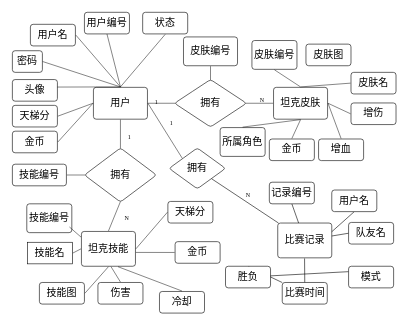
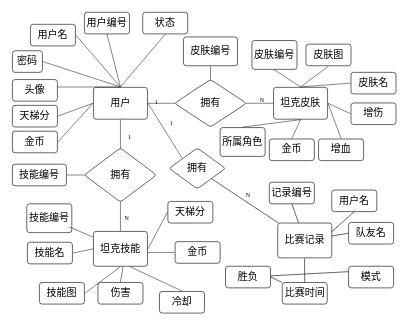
none -> (316, 75)
(108, 249) -> (120, 249)
(50, 253) -> (50, 253)
